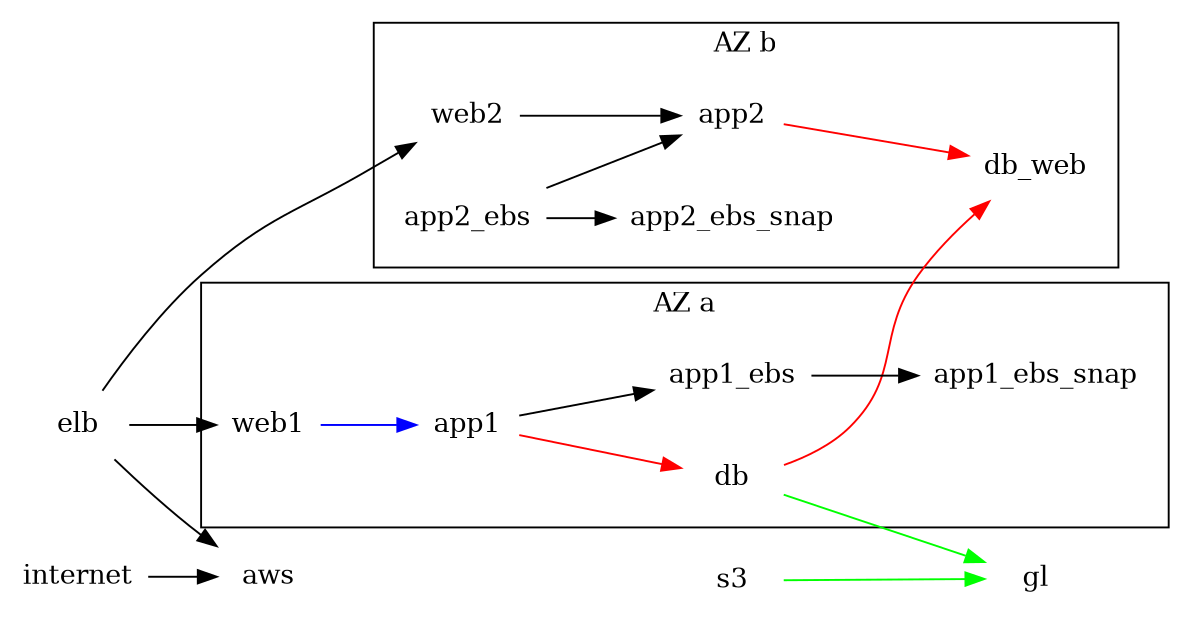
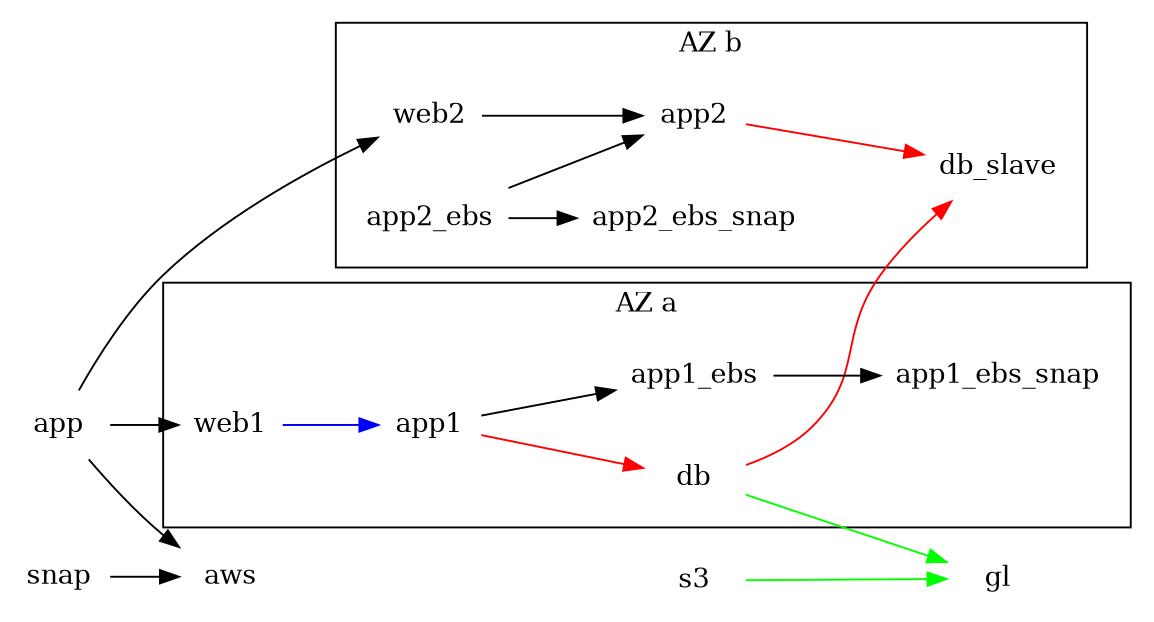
(1036, 167) -> (998, 167)
(78, 425) -> (59, 425)
(78, 577) -> (59, 577)
